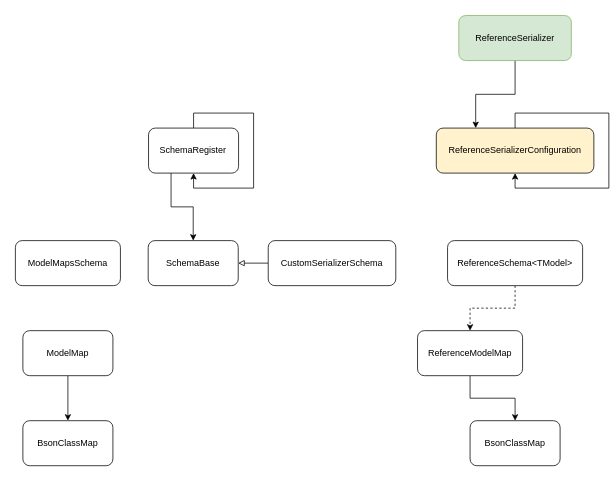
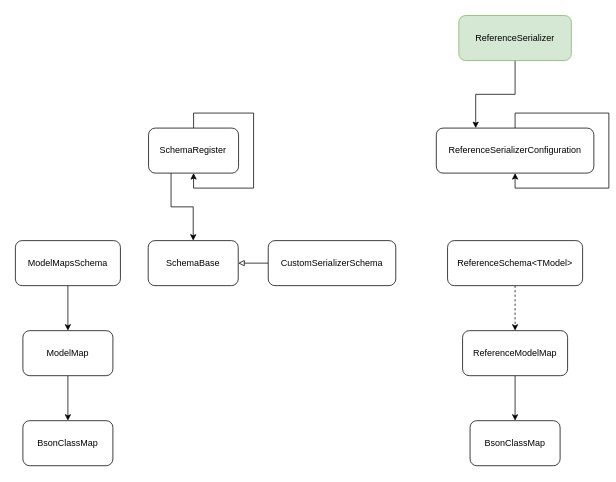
(515, 150) -> (515, 150)
none -> (68, 324)
(470, 353) -> (515, 353)
